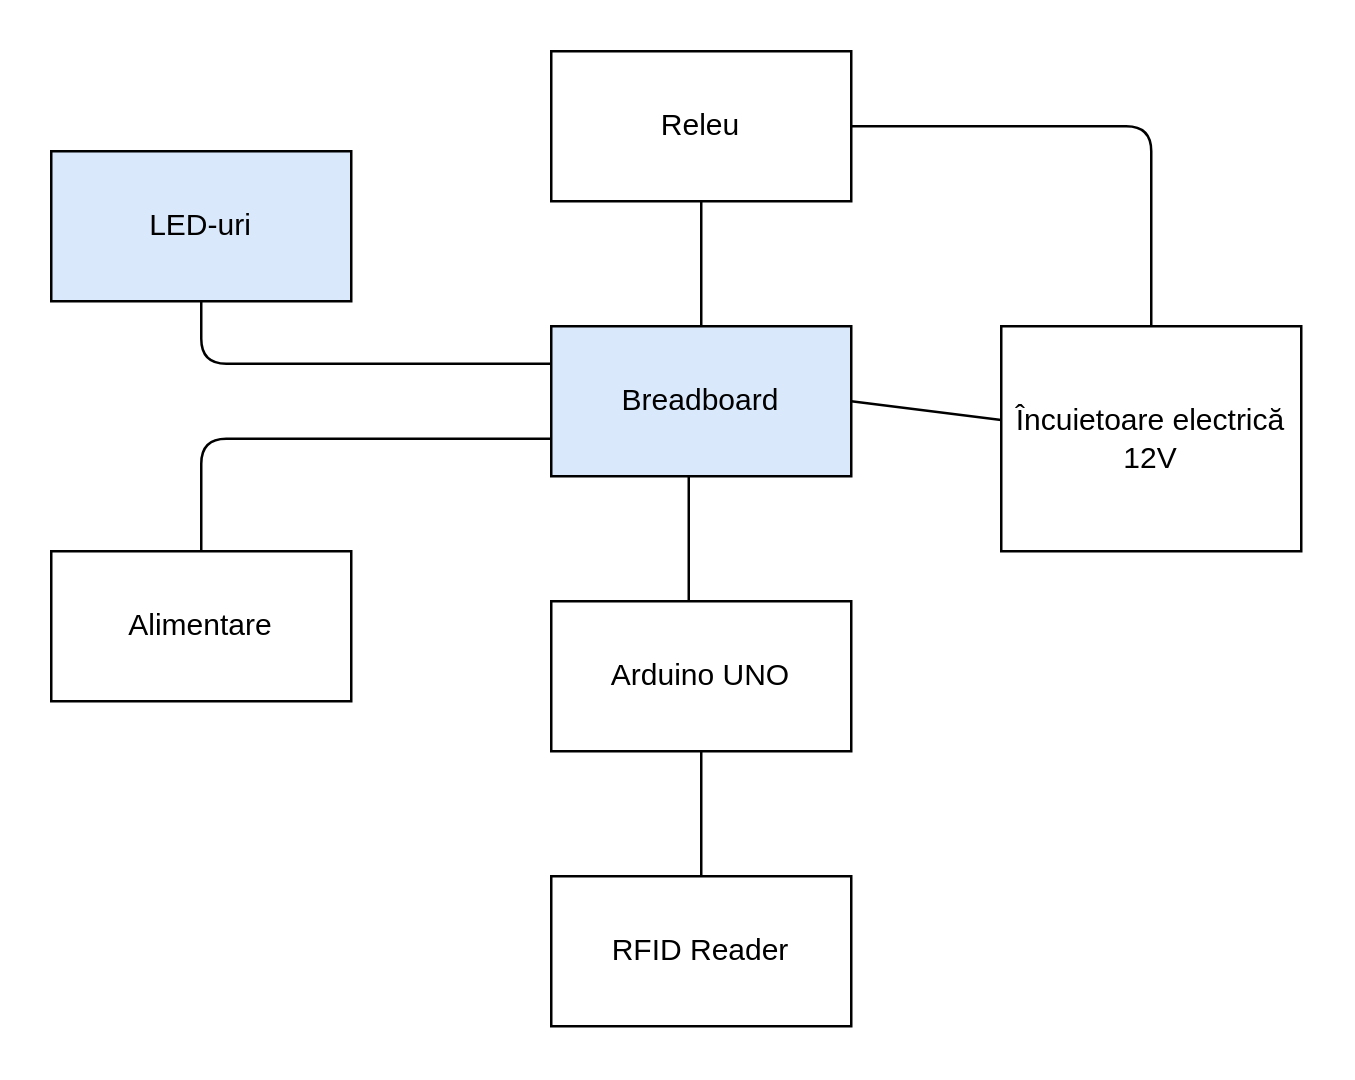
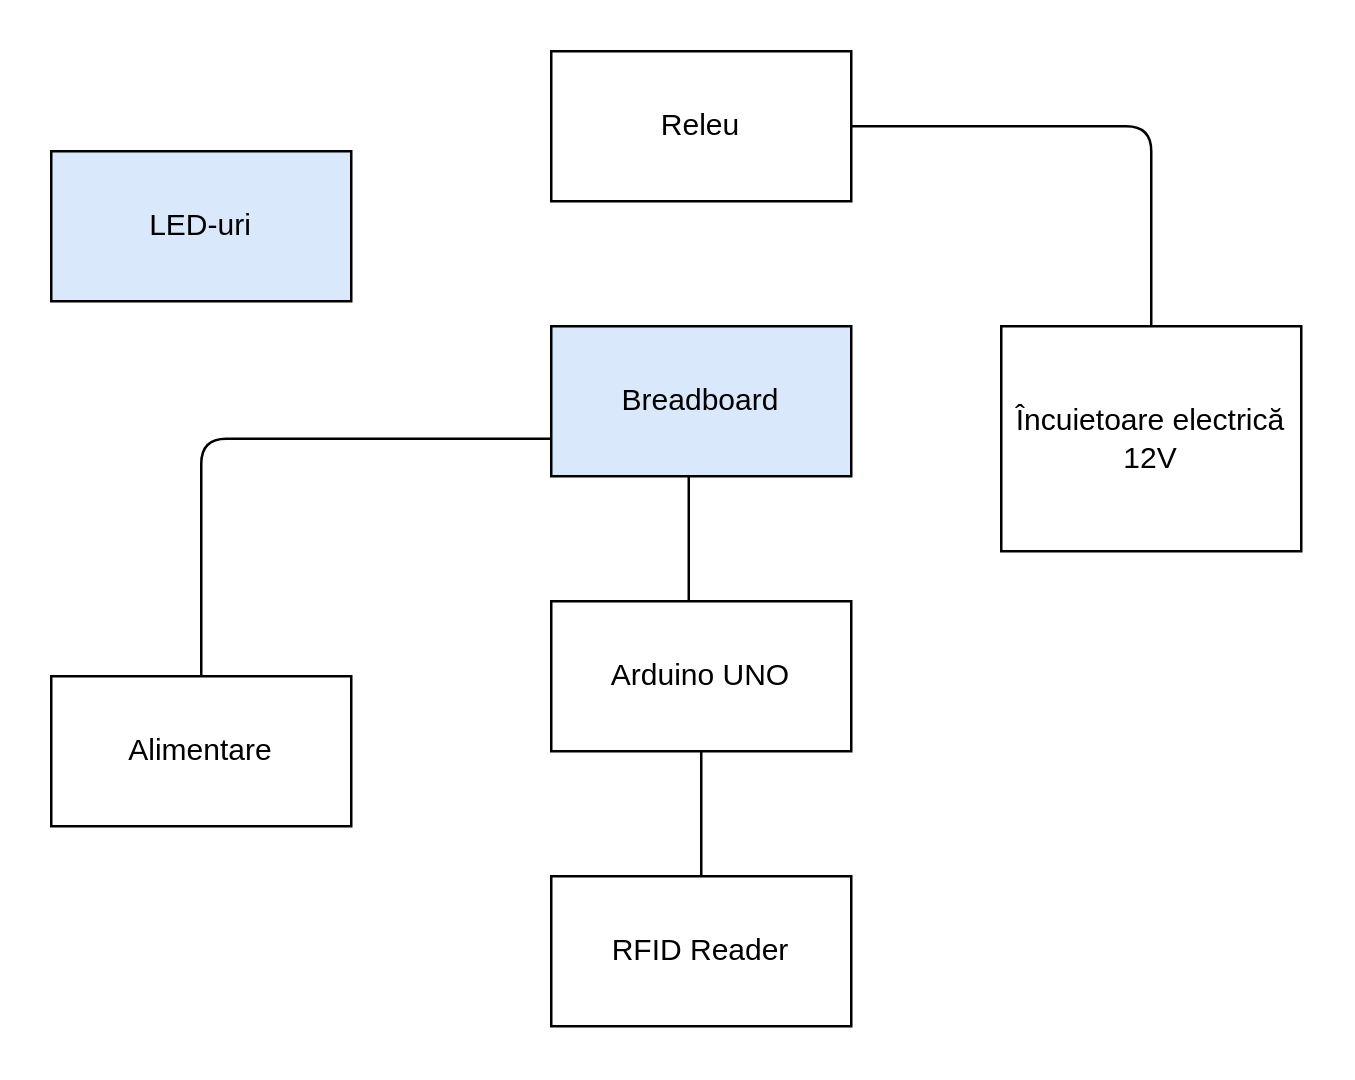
(701, 264) -> none
(353, 364) -> none
(926, 411) -> none
(201, 626) -> (201, 751)
